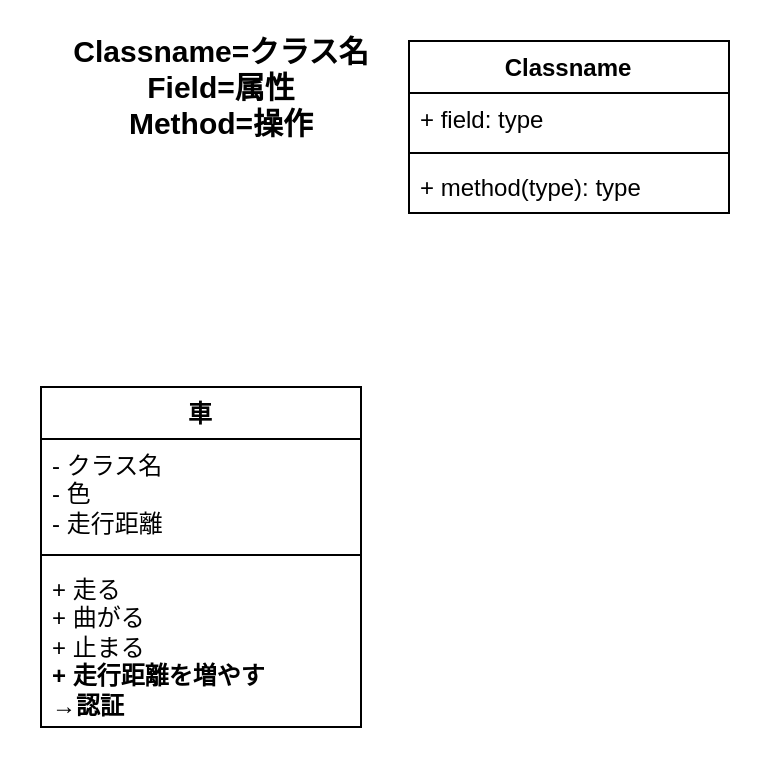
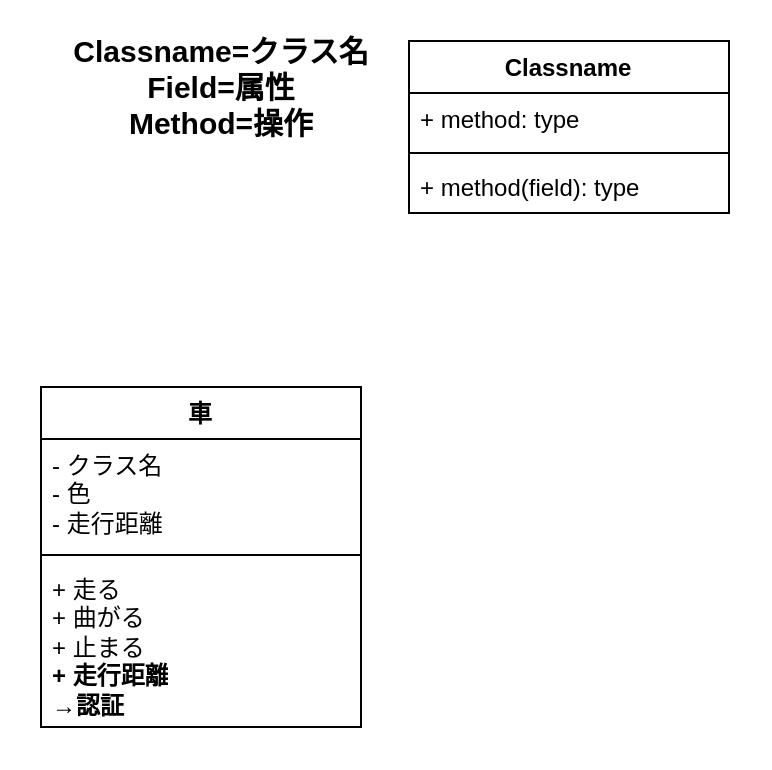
(493, 121) -> (506, 121)
(546, 189) -> (547, 189)
(159, 649) -> (111, 649)
